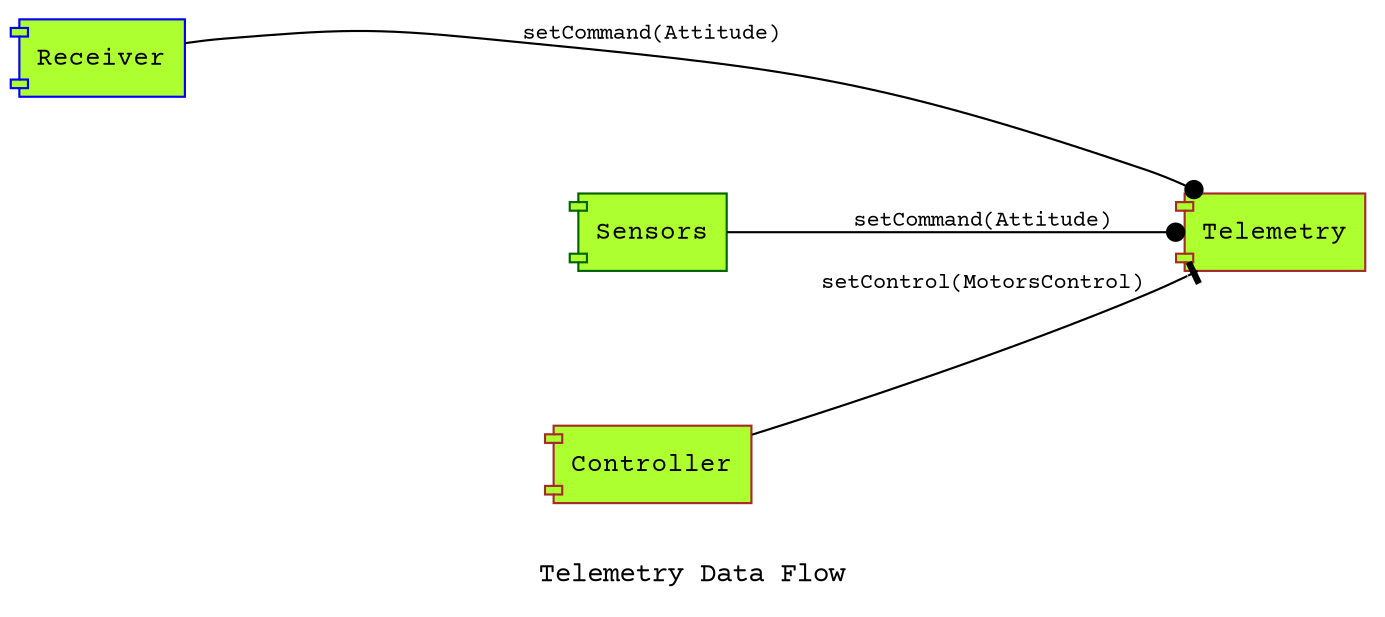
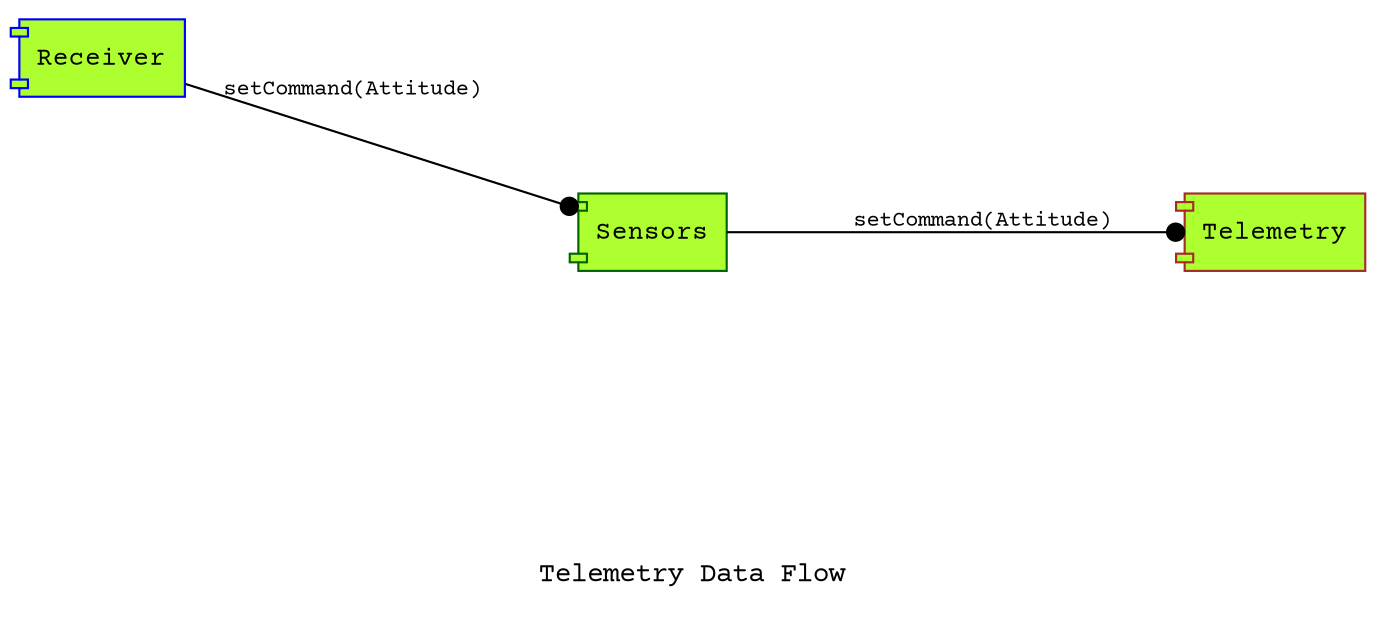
(693, 61) -> (373, 144)
(653, 464) -> none
